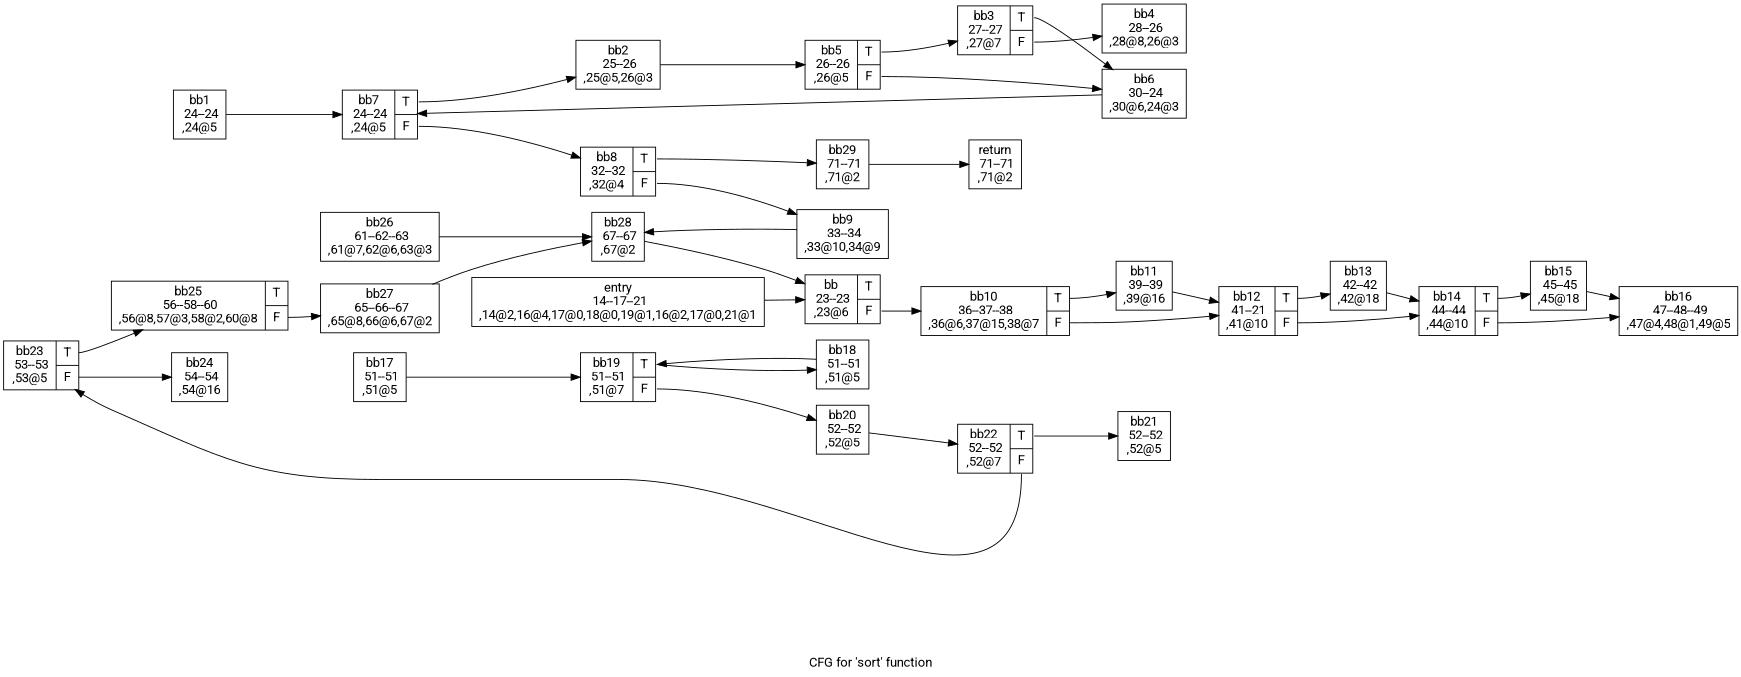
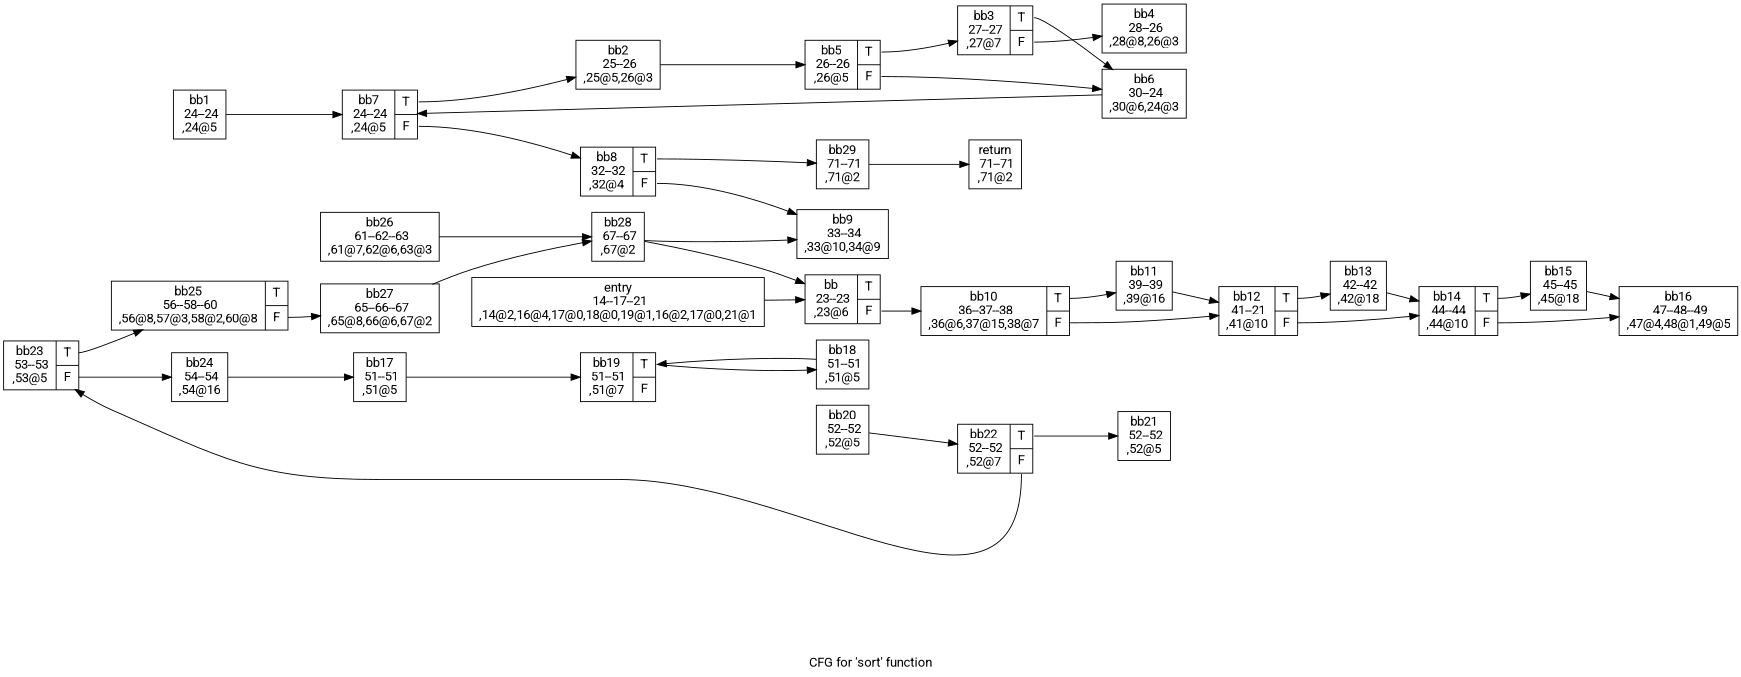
(725, 229) -> (716, 242)
none -> (286, 377)
(733, 398) -> none
